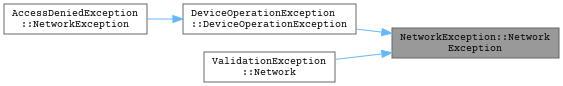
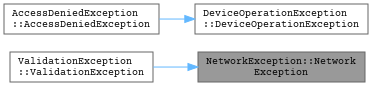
(76, 19) -> (82, 19)
(369, 31) -> none
(270, 67) -> (82, 67)
